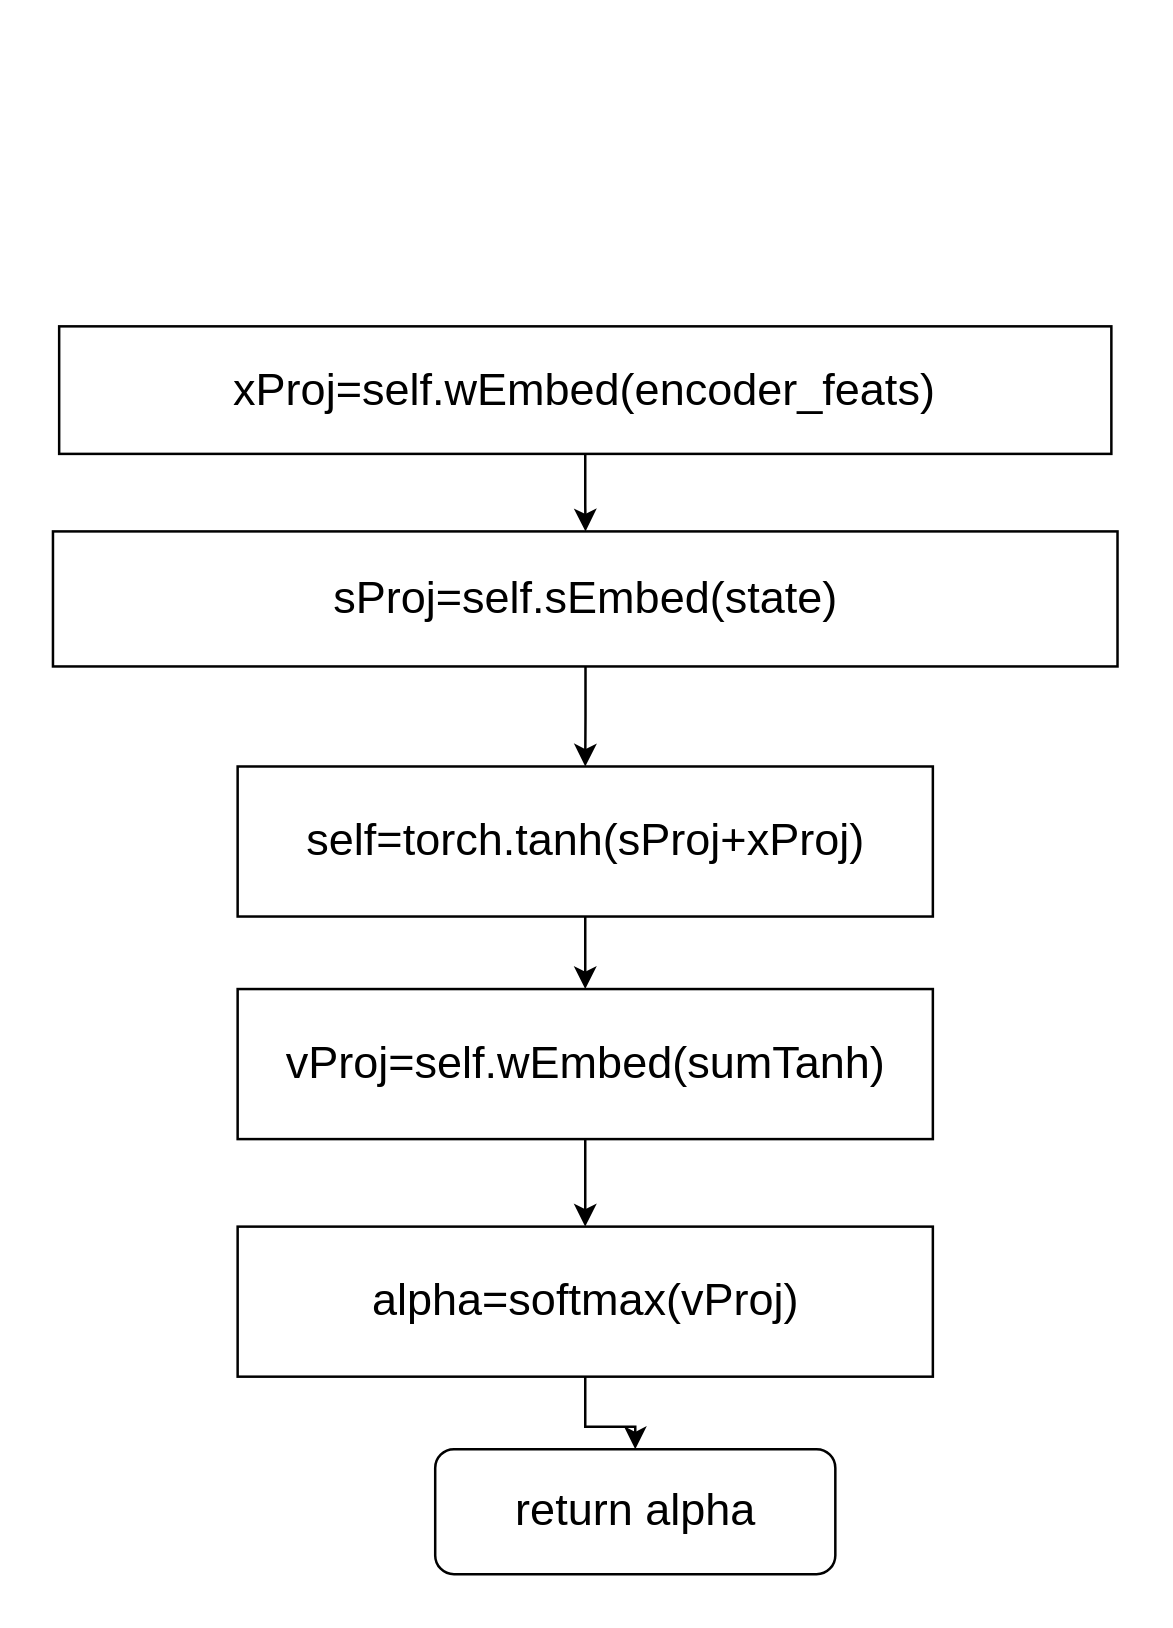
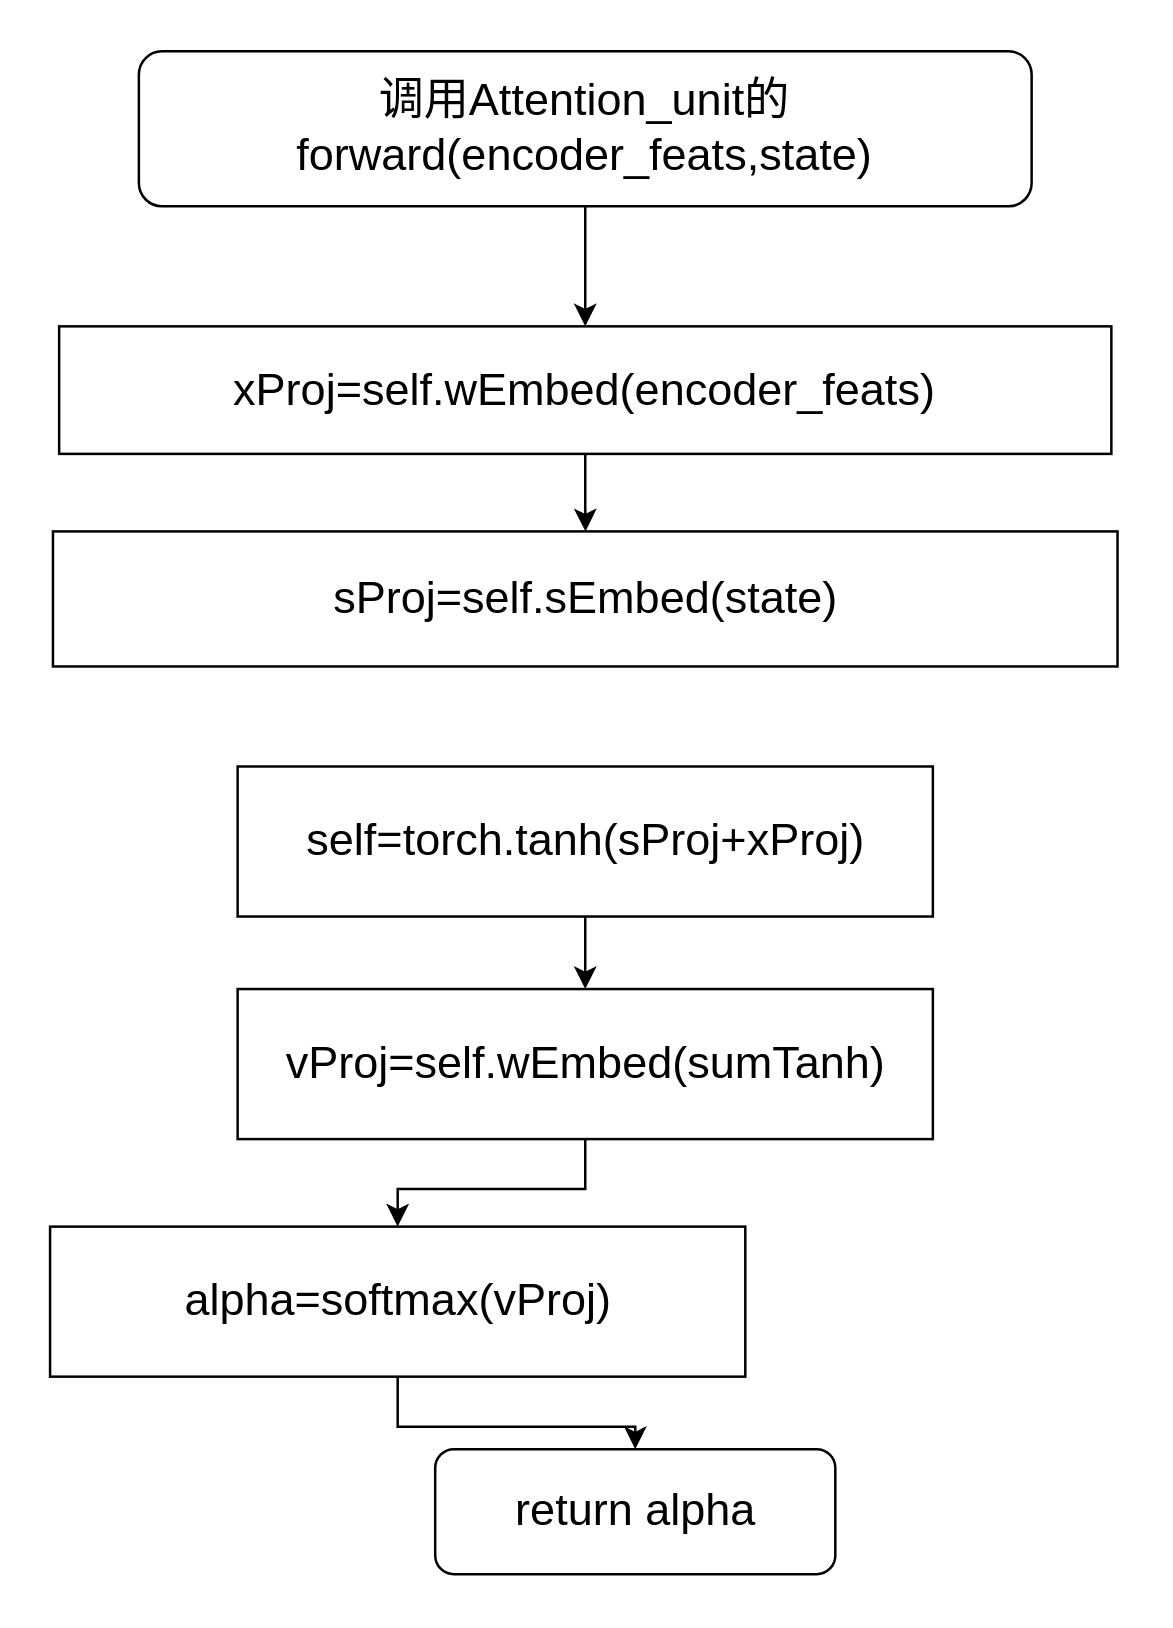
none -> (585, 129)
none -> (585, 258)
(585, 708) -> none
(585, 1301) -> (398, 1301)
